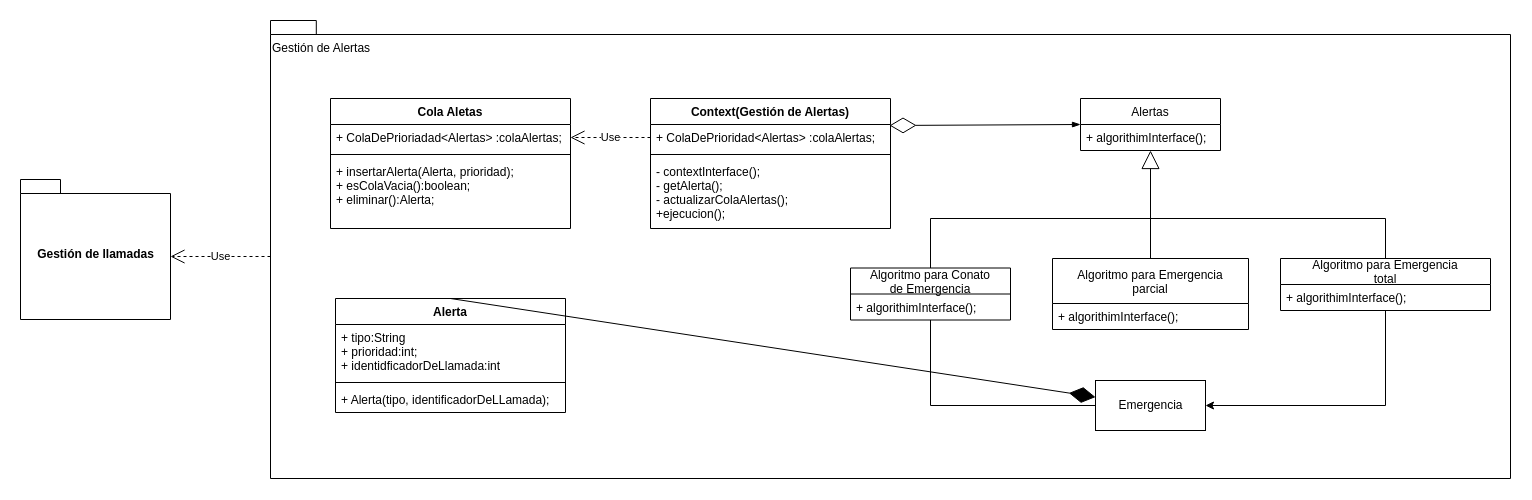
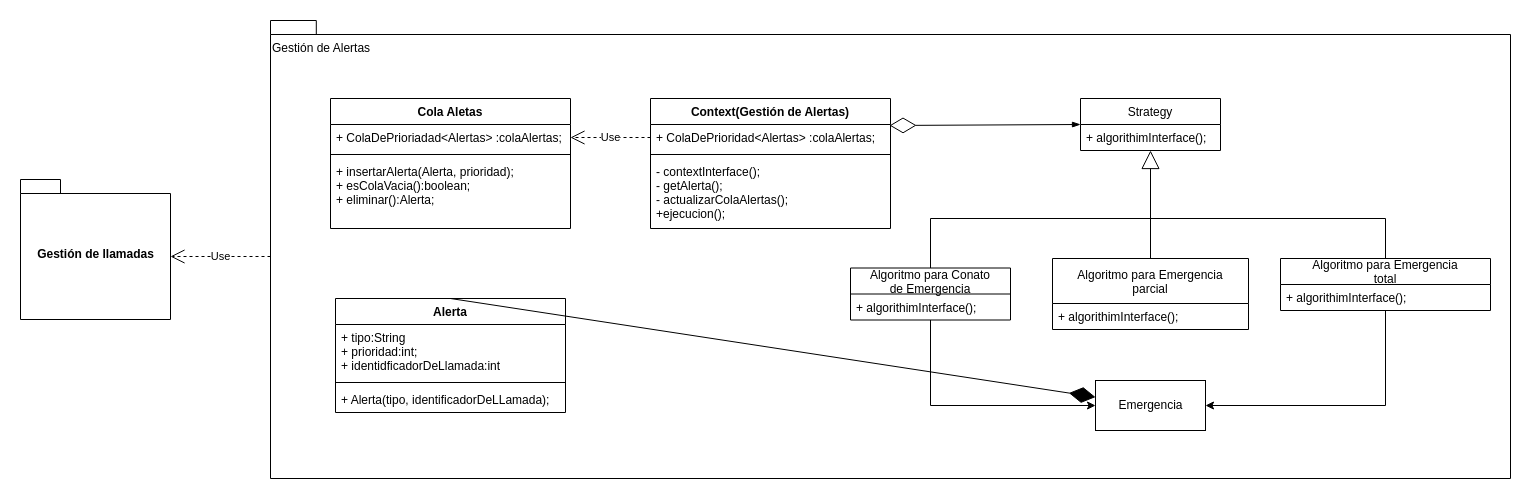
(1150, 112) -> (1150, 112)
(1090, 406) -> (1087, 406)
